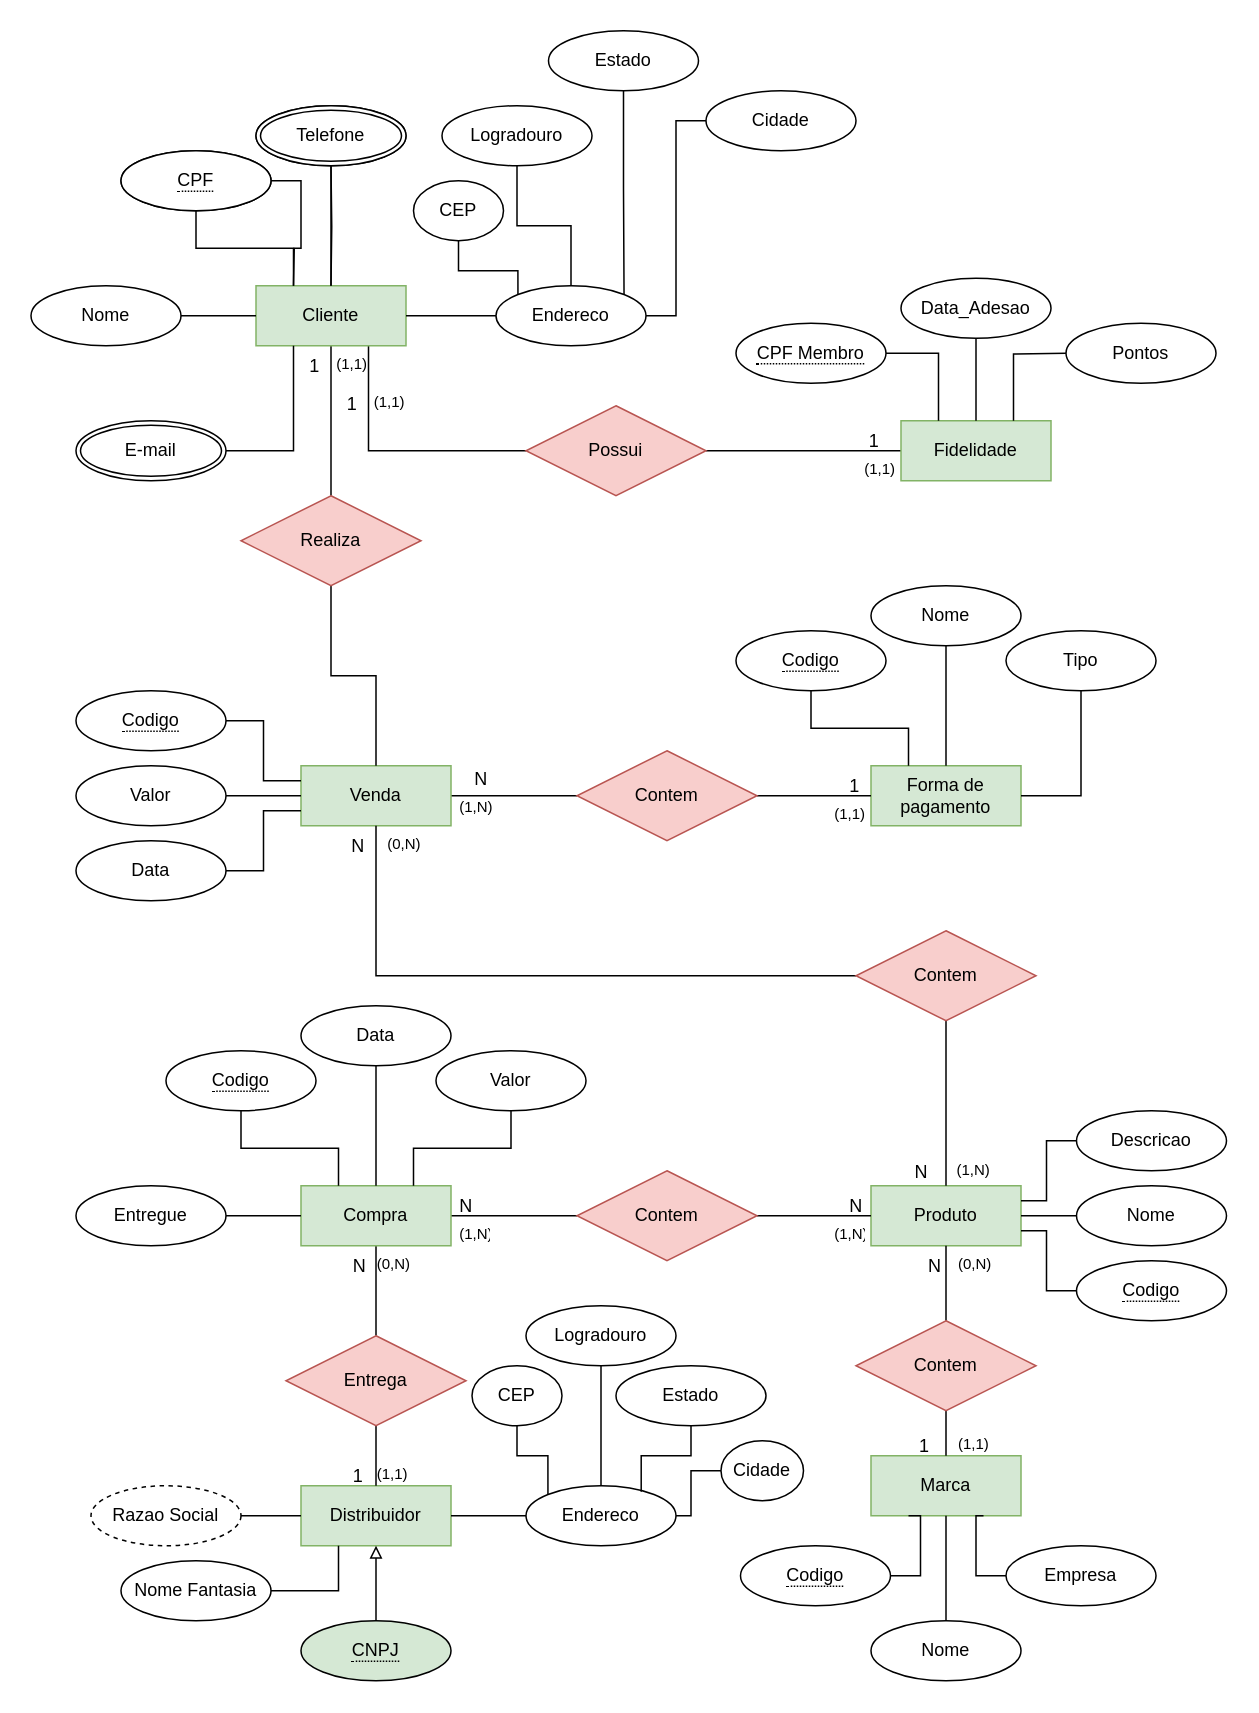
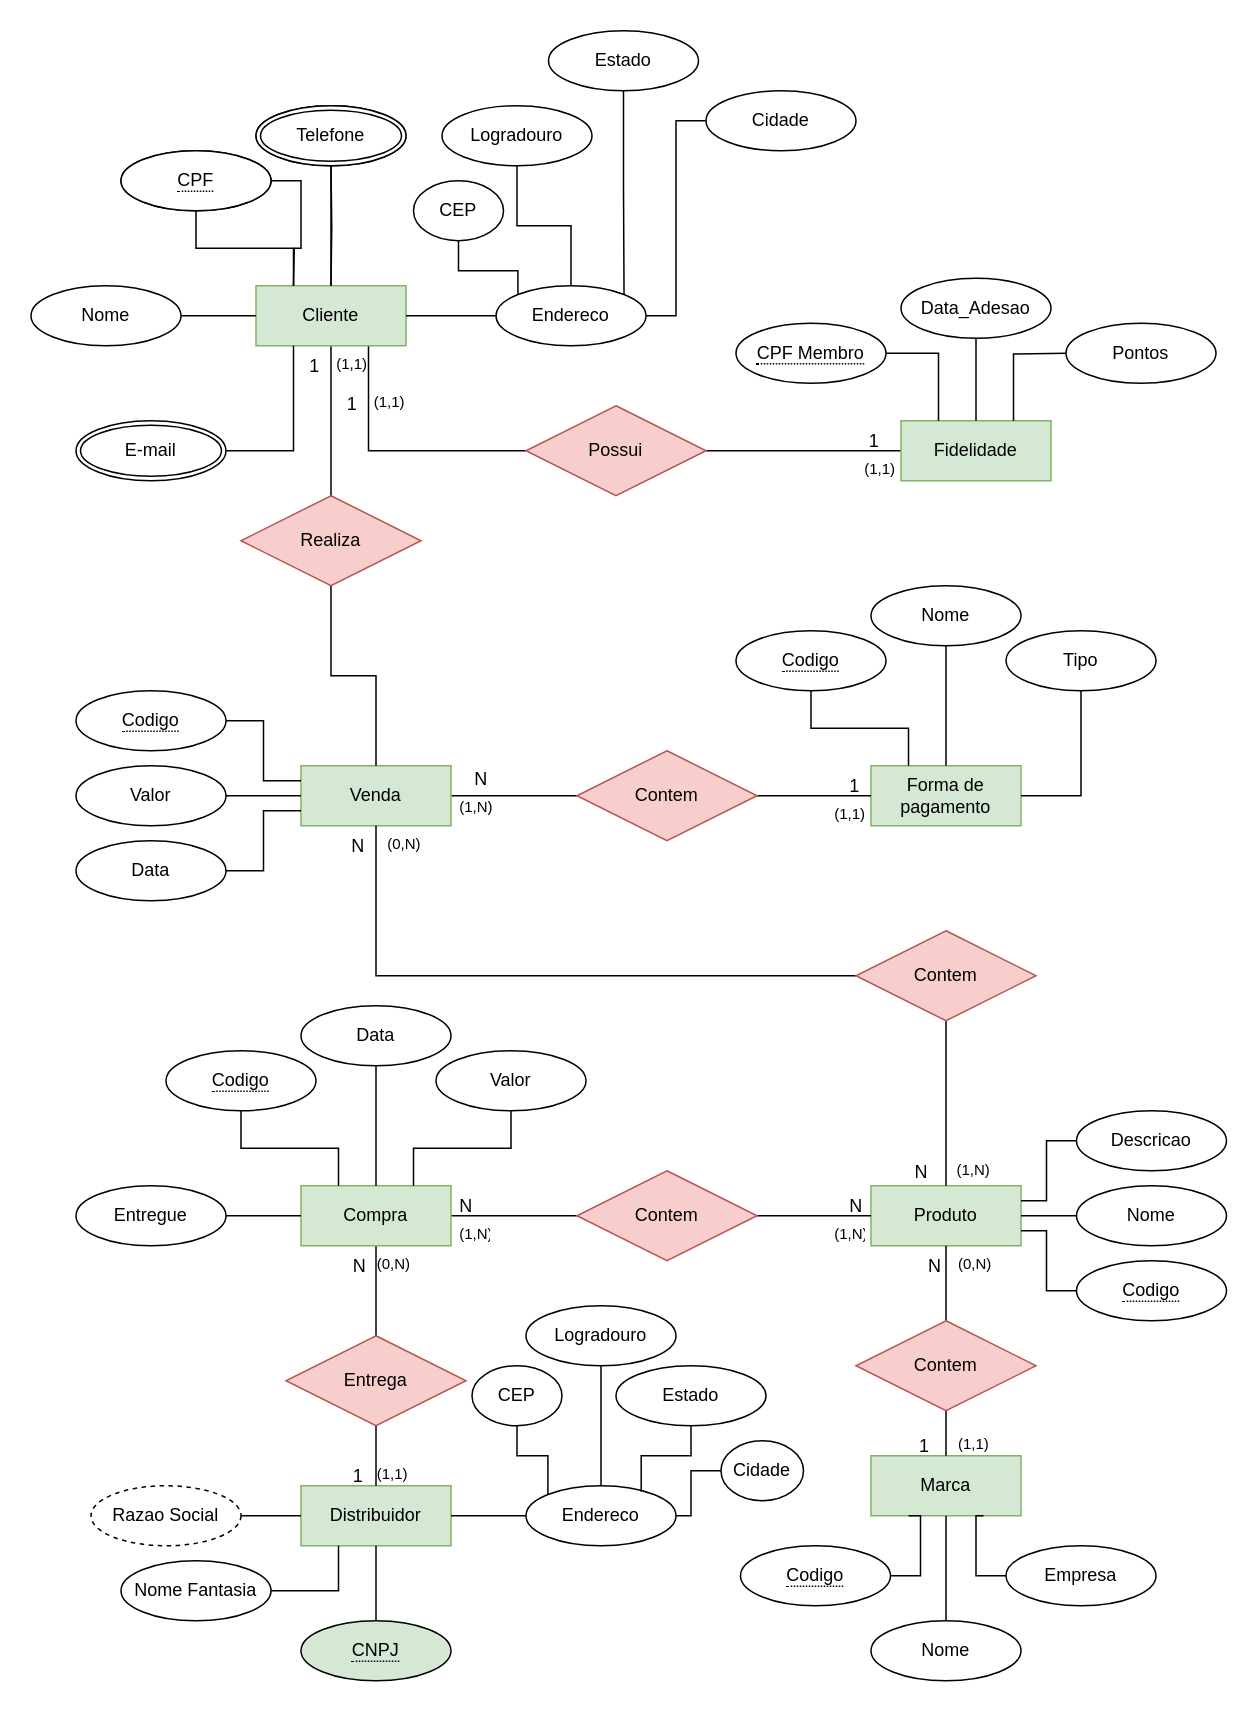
(376, 1559) -> (376, 1554)
